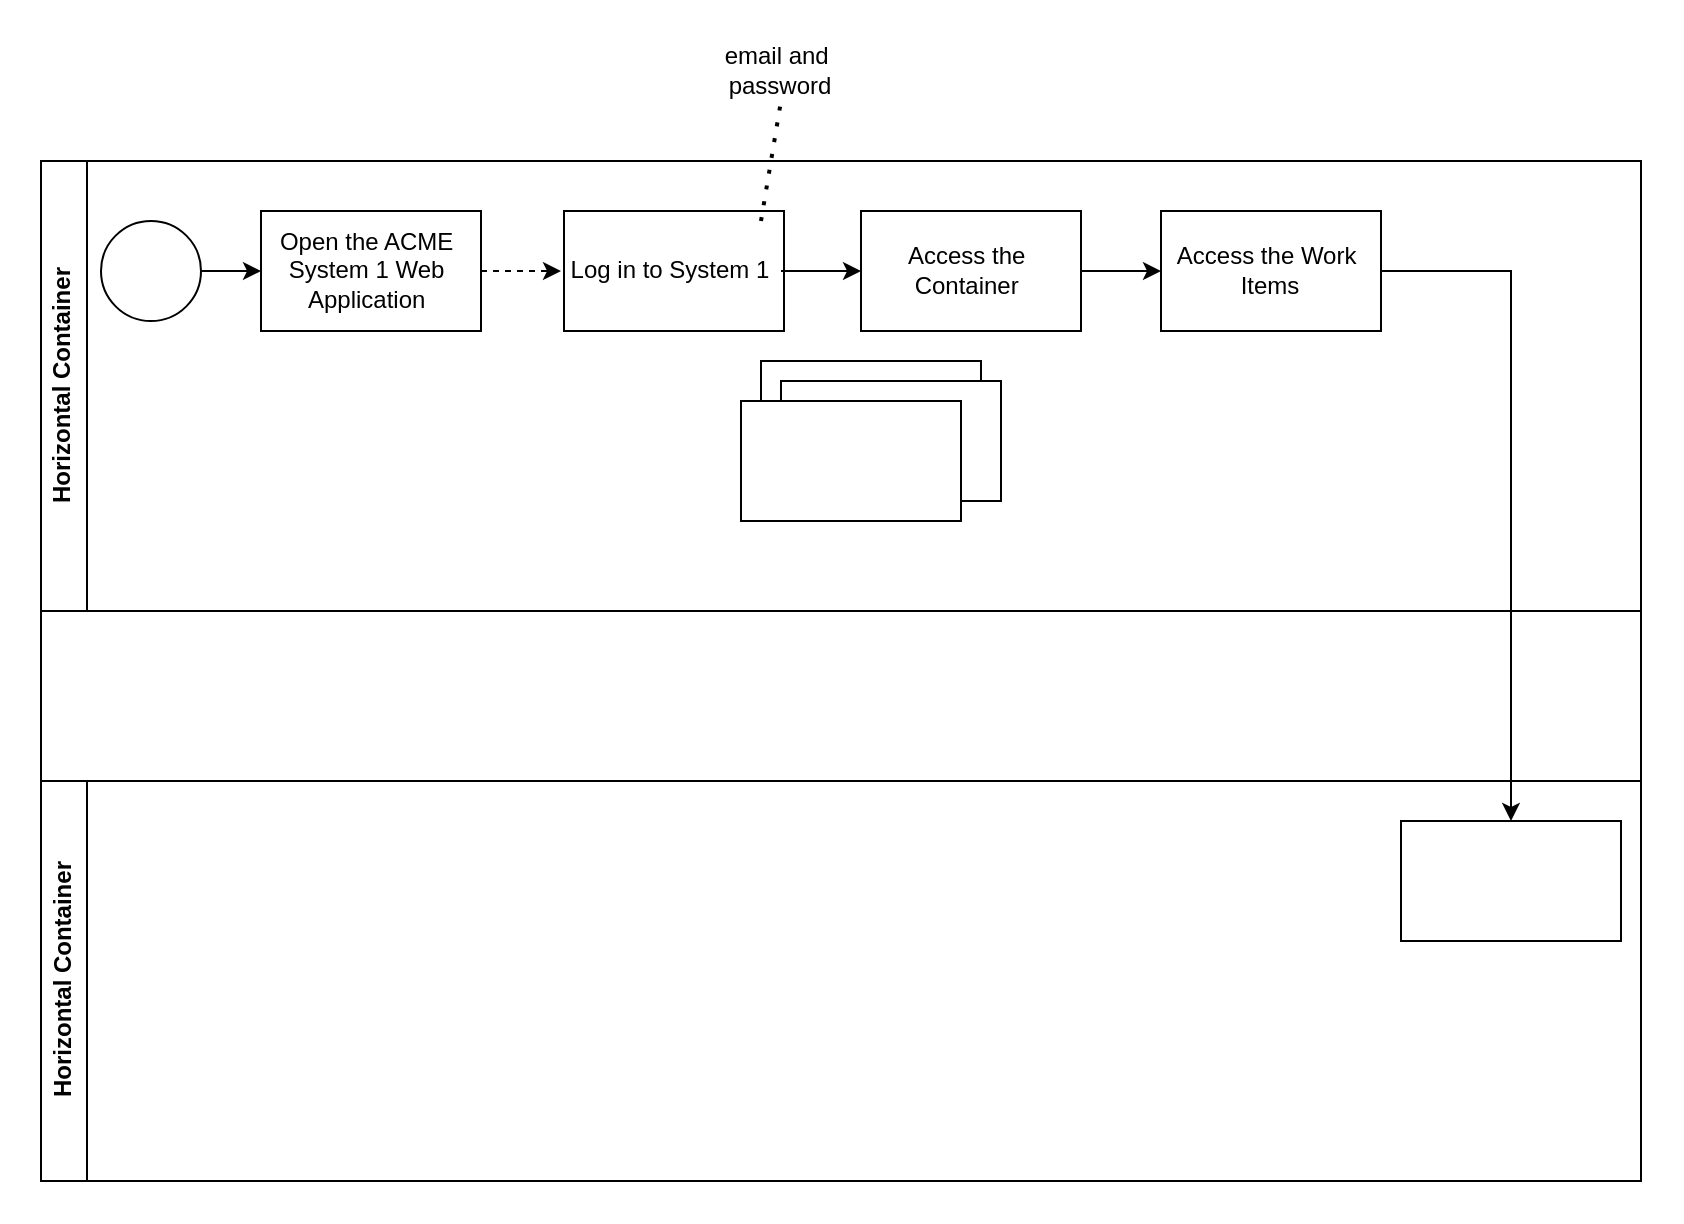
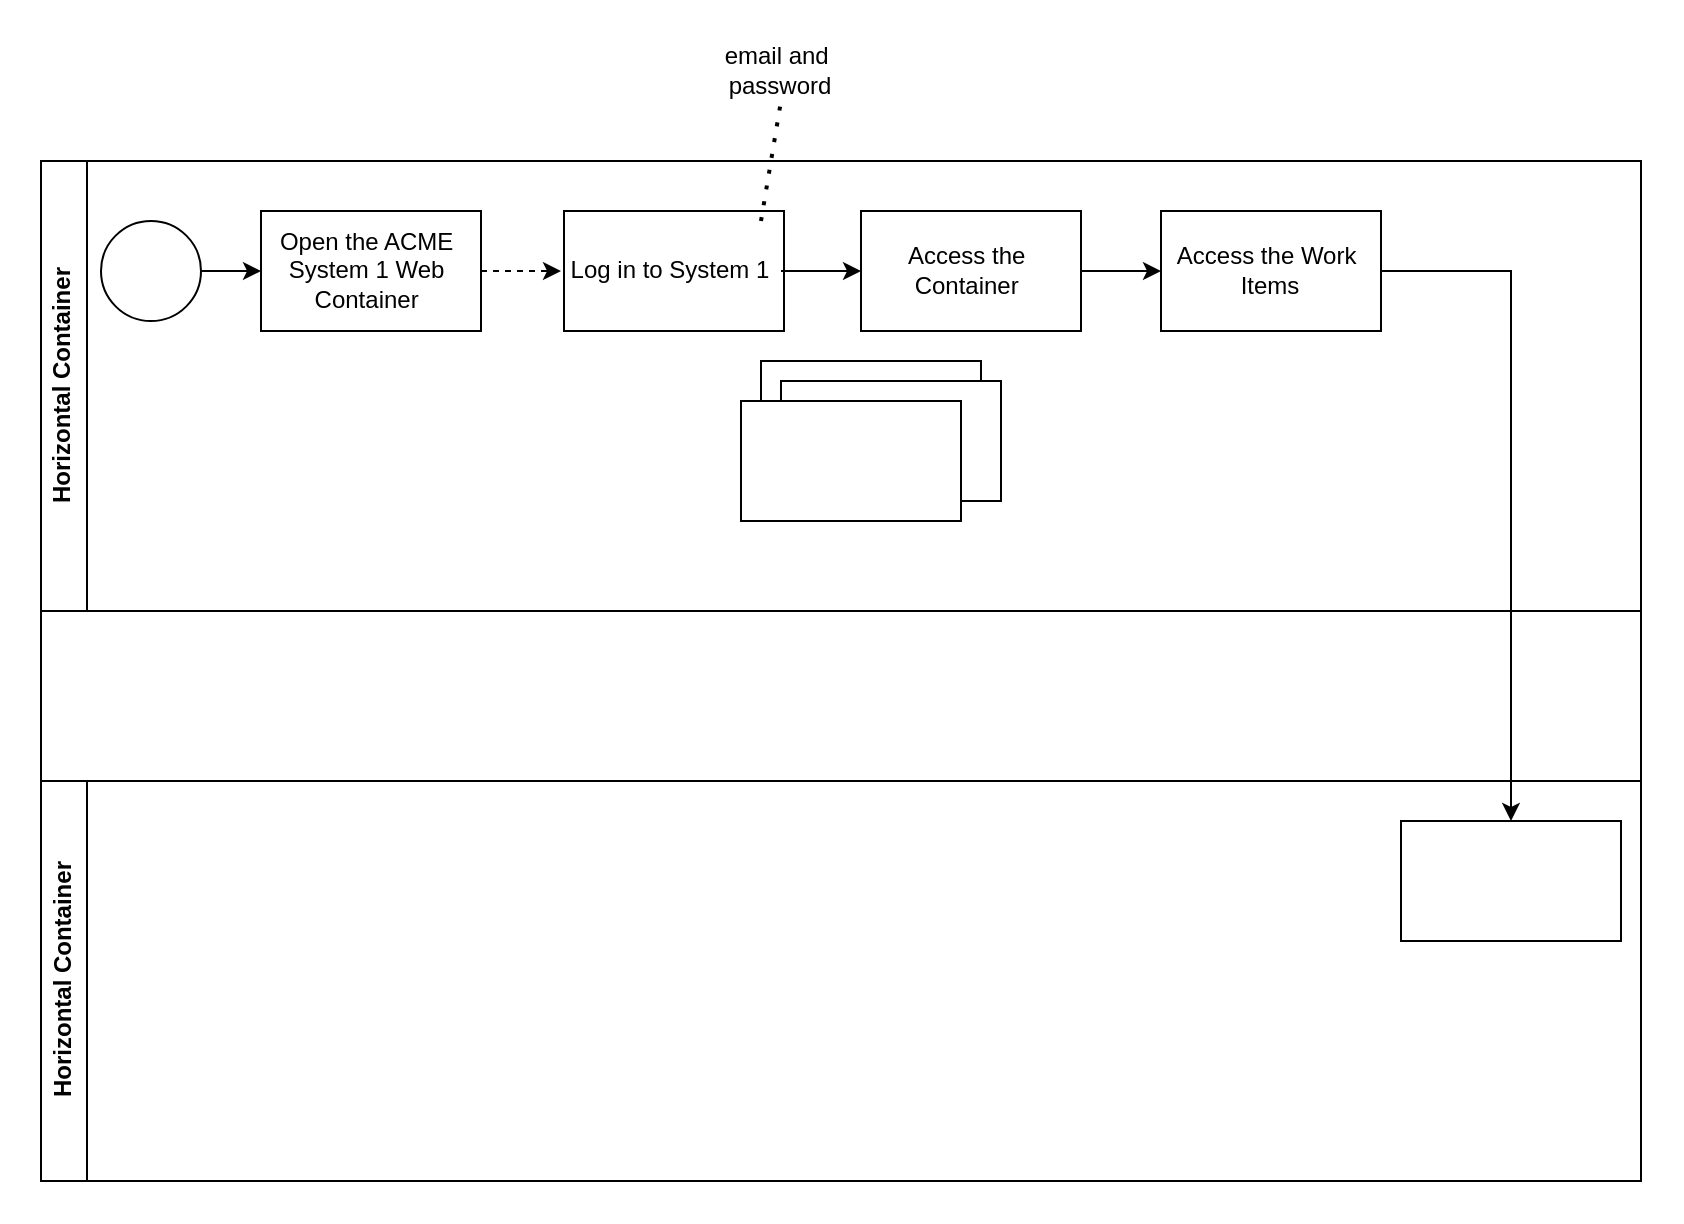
(371, 271) -> (371, 271)
